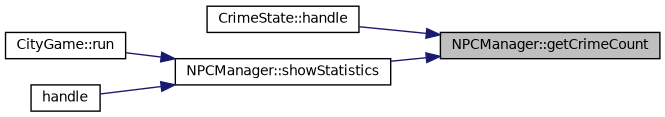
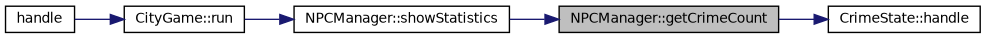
(393, 30) -> (797, 19)
(131, 90) -> (92, 19)
